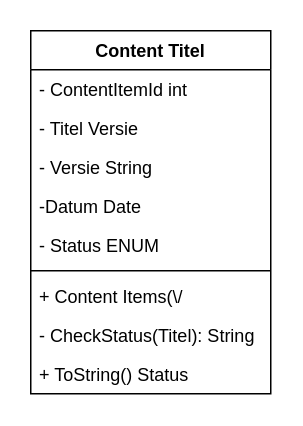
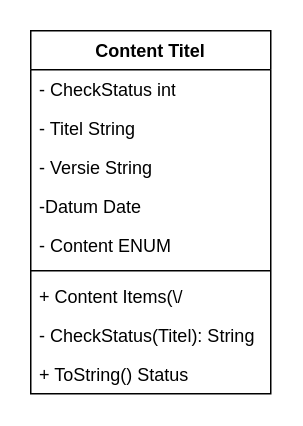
(128, 91) -> (118, 91)
(99, 130) -> (99, 130)
(101, 247) -> (106, 247)
